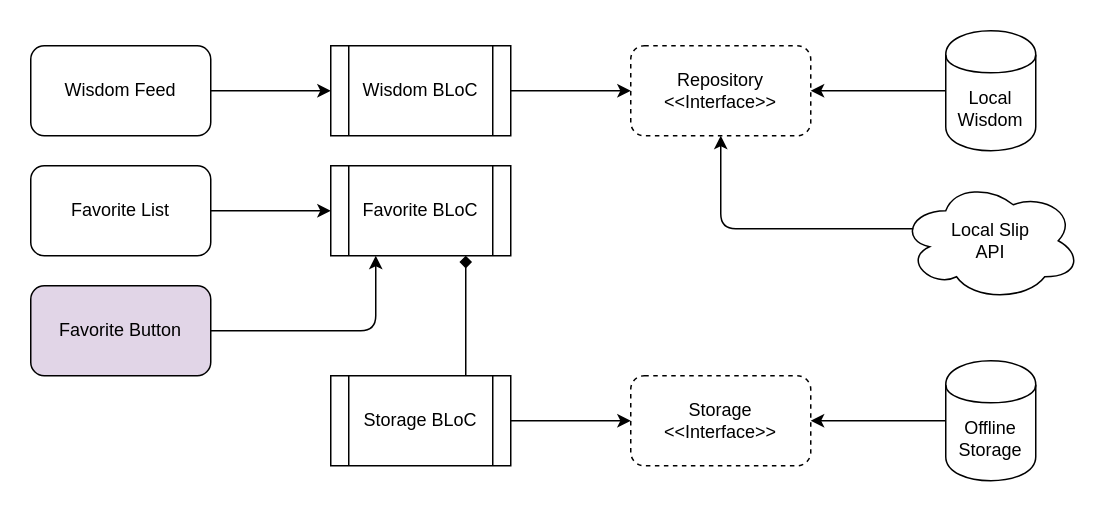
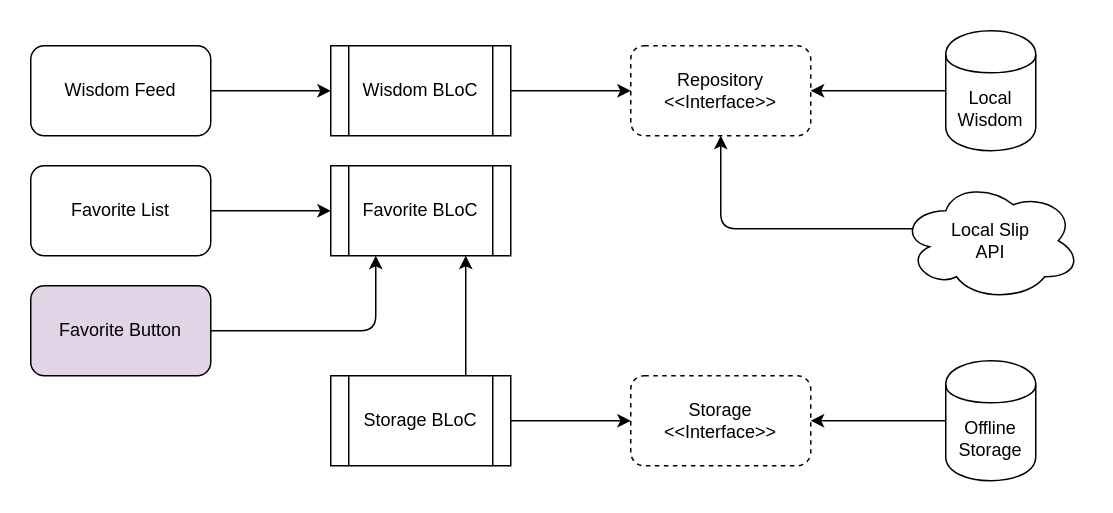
(466, 268) -> (466, 267)
